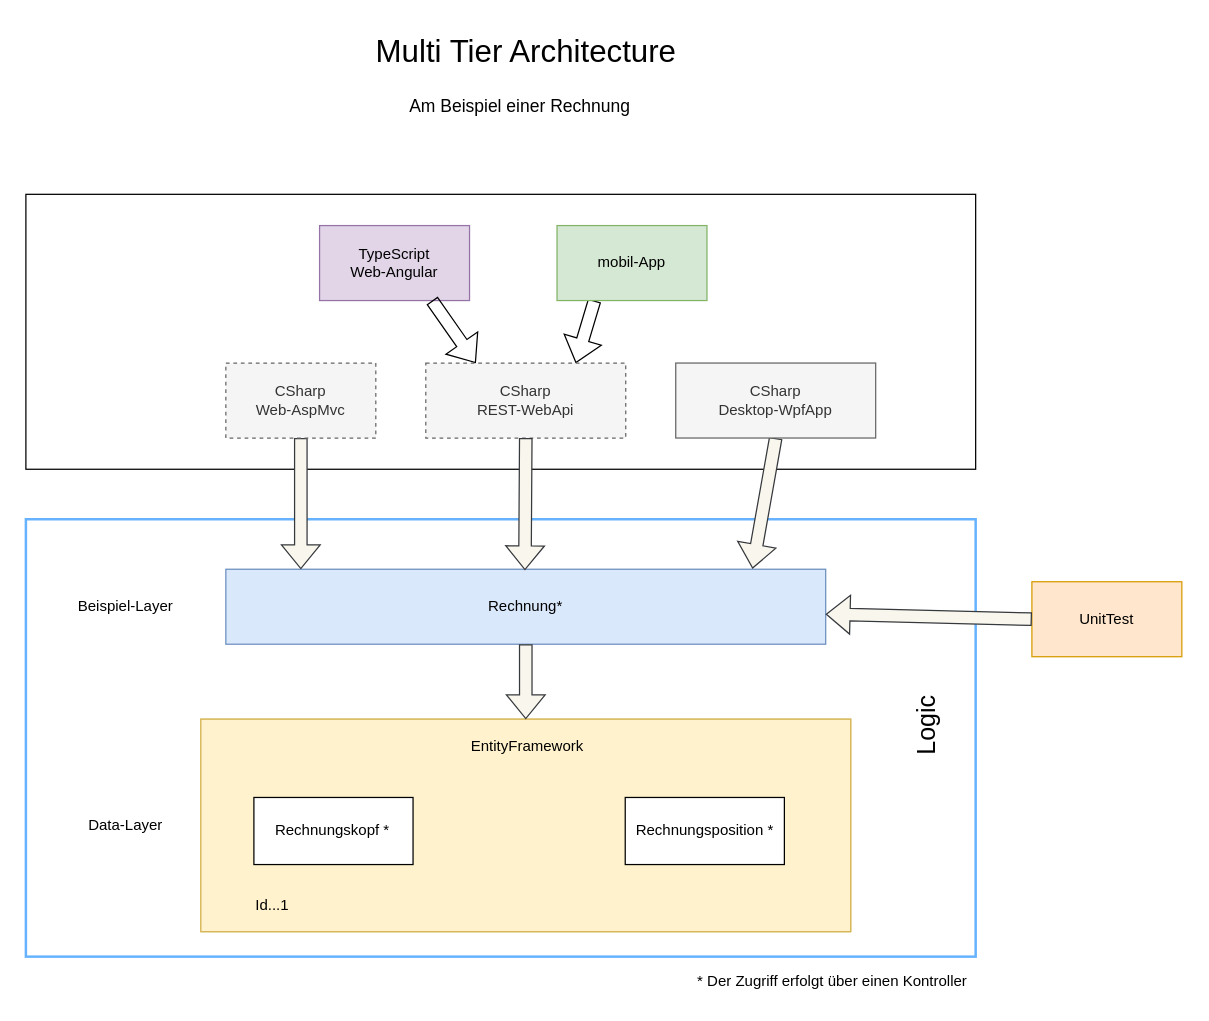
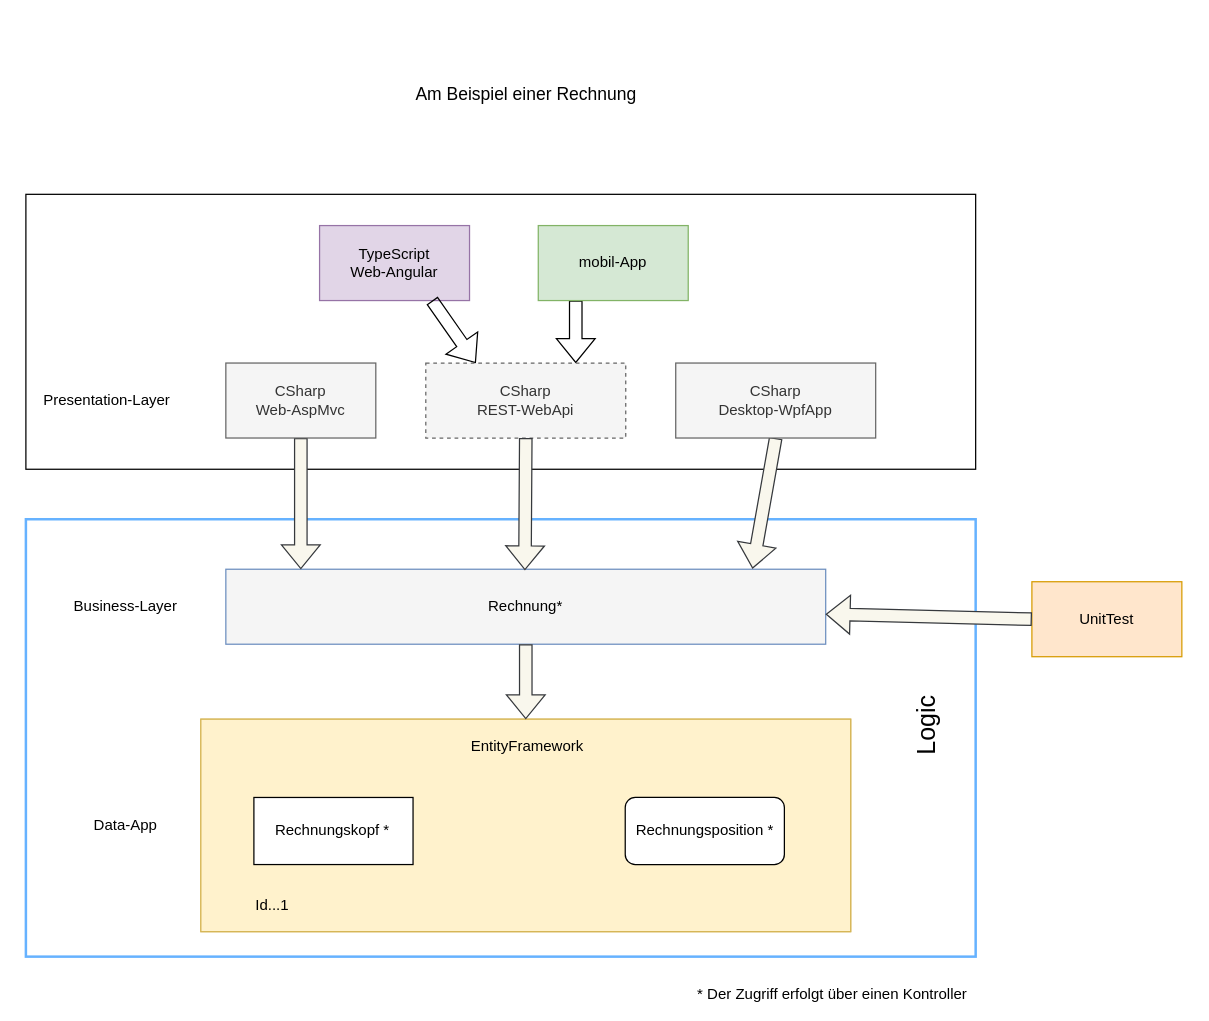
(526, 51) -> none
(519, 107) -> (526, 94)
(632, 263) -> (613, 263)
none -> (107, 401)
(301, 401) -> (301, 401)
(126, 607) -> (126, 607)
(526, 607) -> (526, 607)
(126, 826) -> (126, 826)
(705, 831) -> (705, 831)
(832, 982) -> (832, 994)
